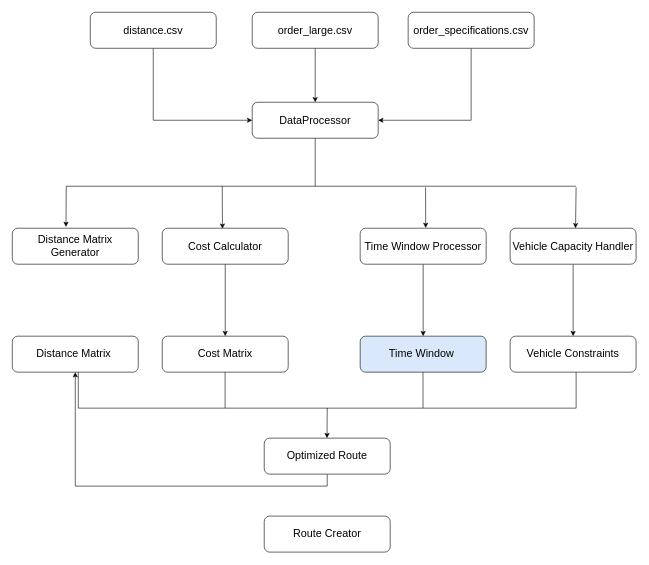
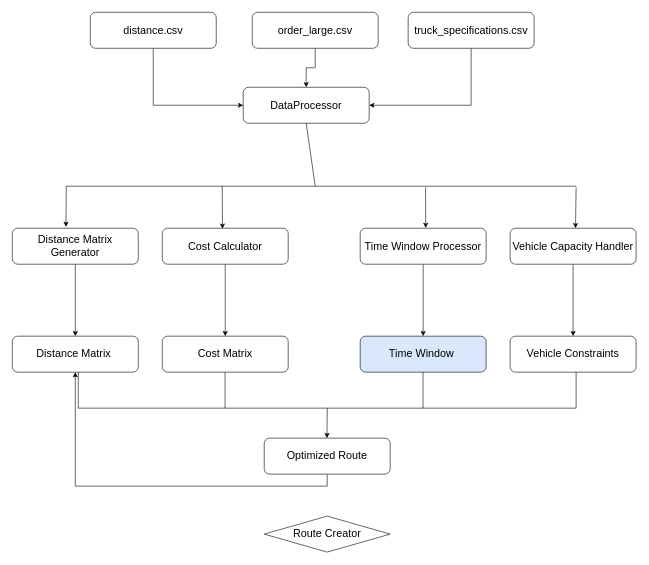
(471, 30) -> (471, 30)
(315, 120) -> (306, 105)
none -> (75, 330)
(327, 534) -> (327, 534)
